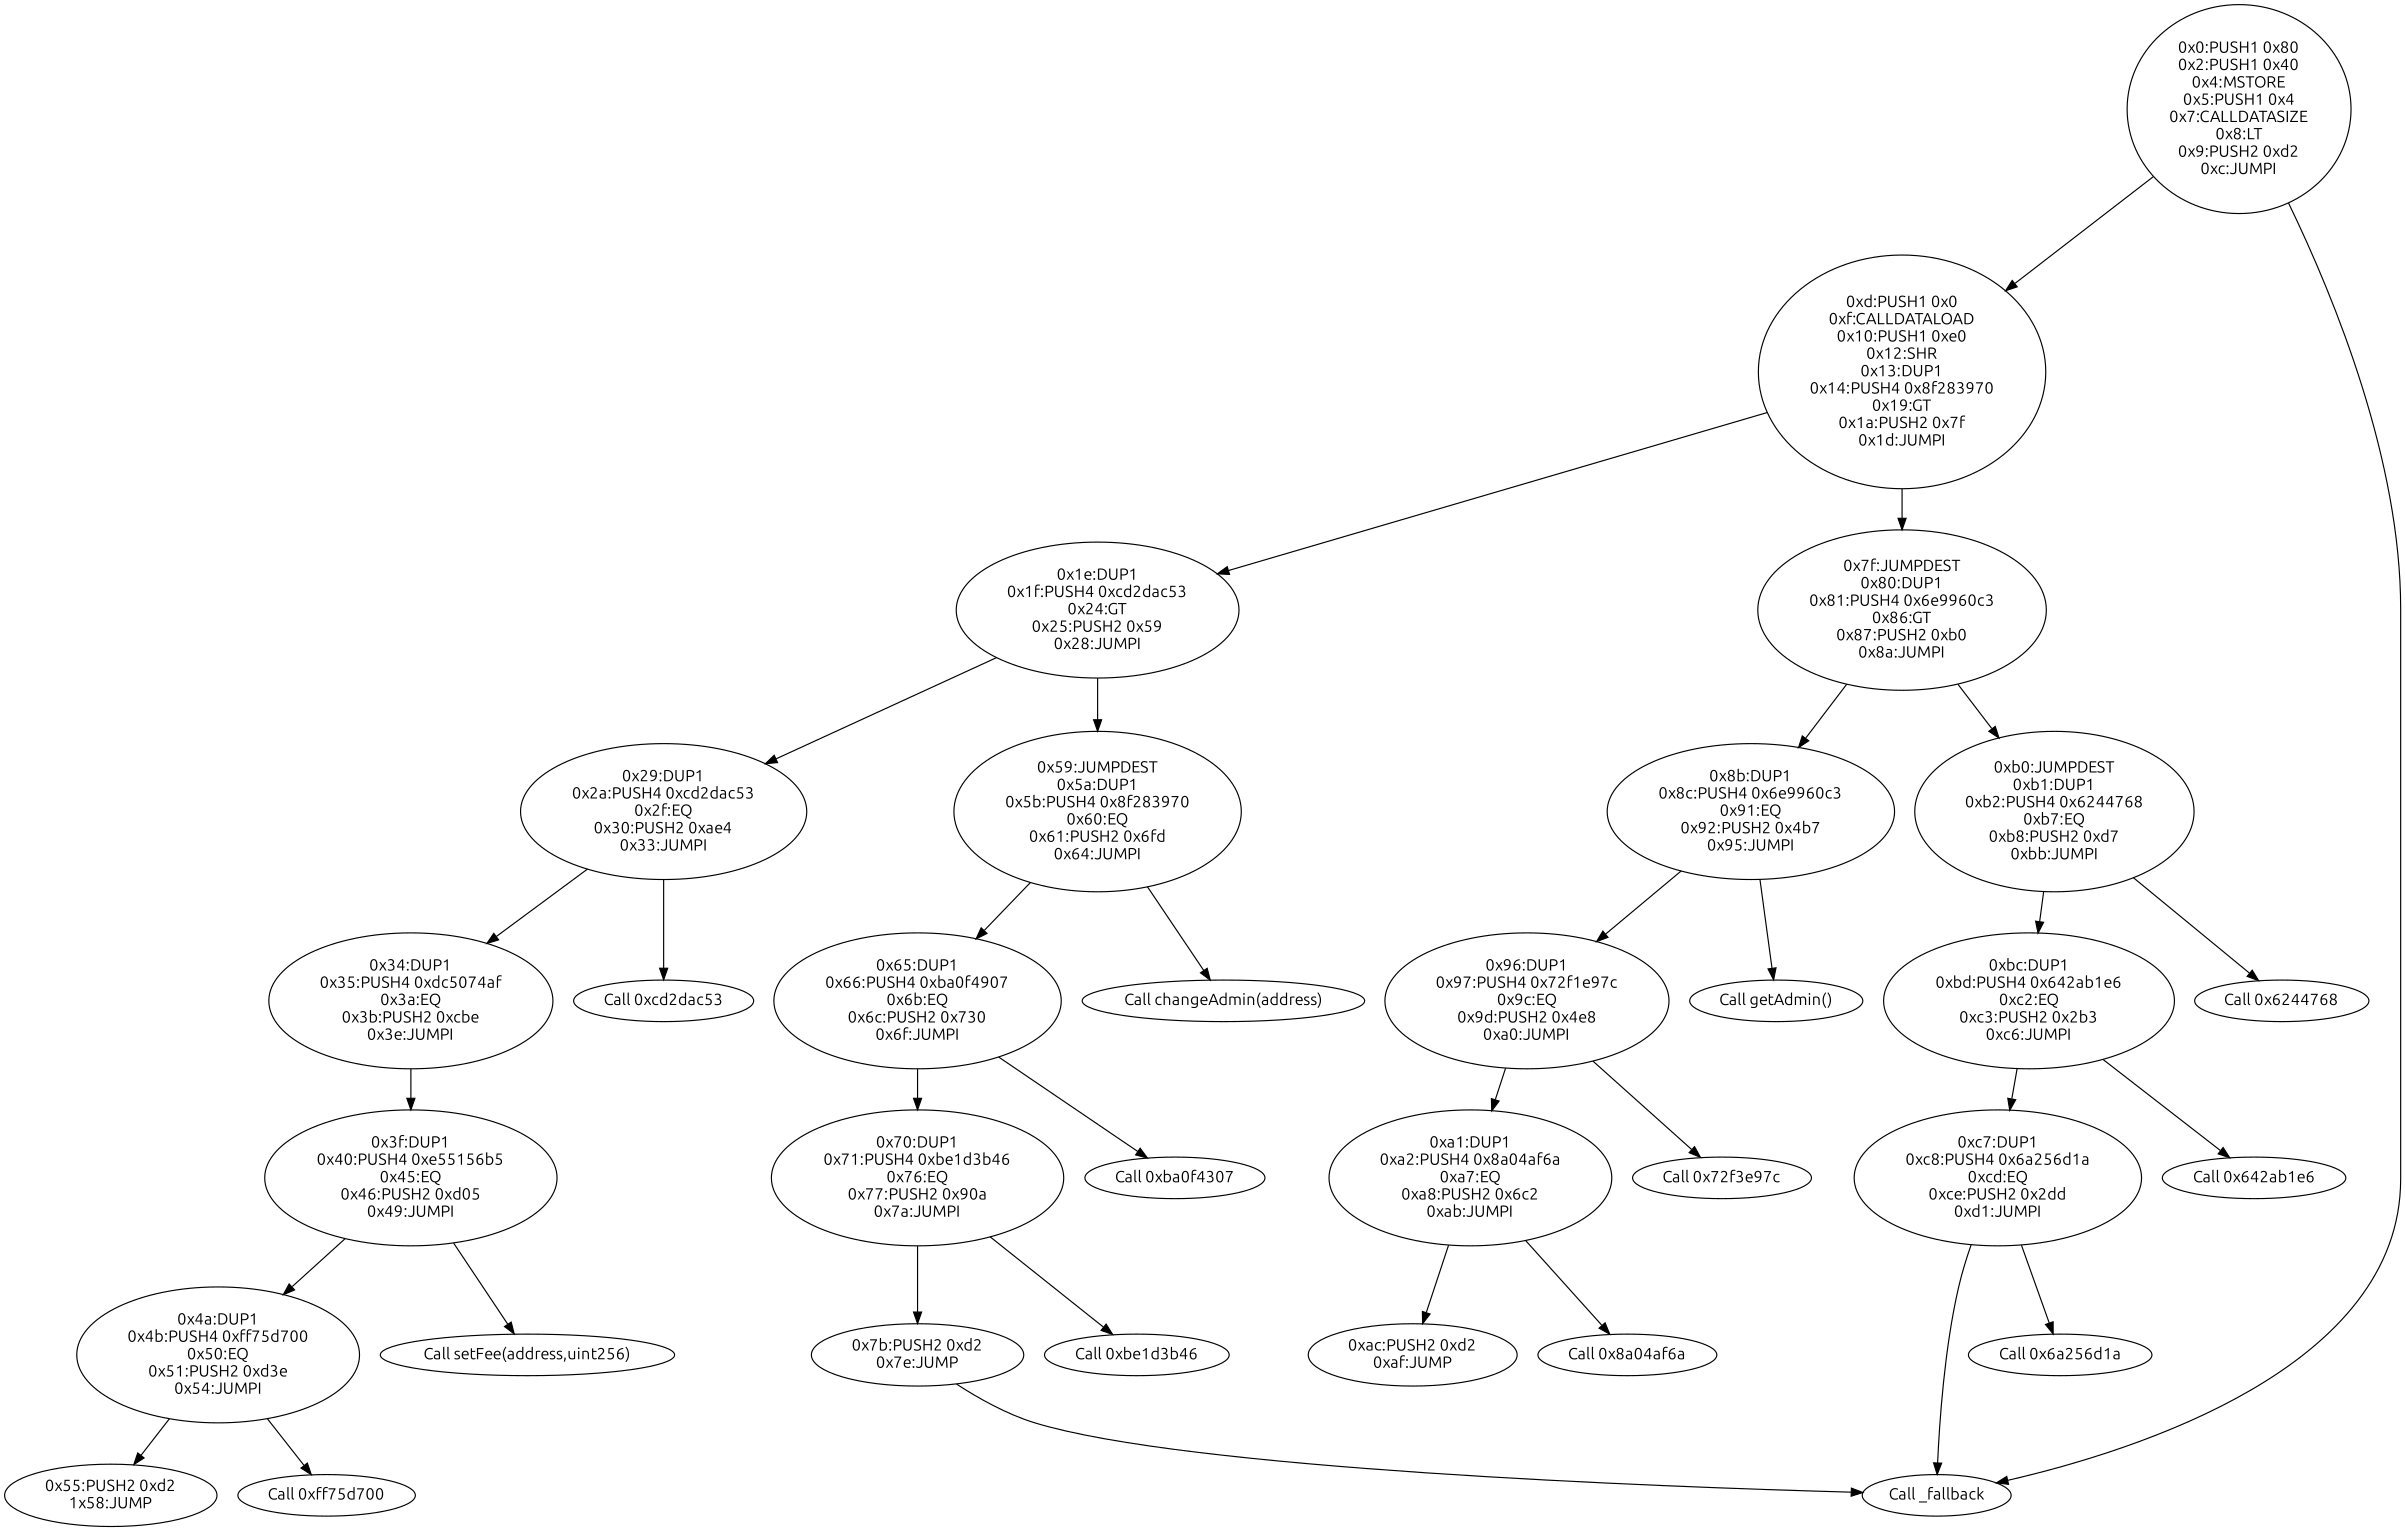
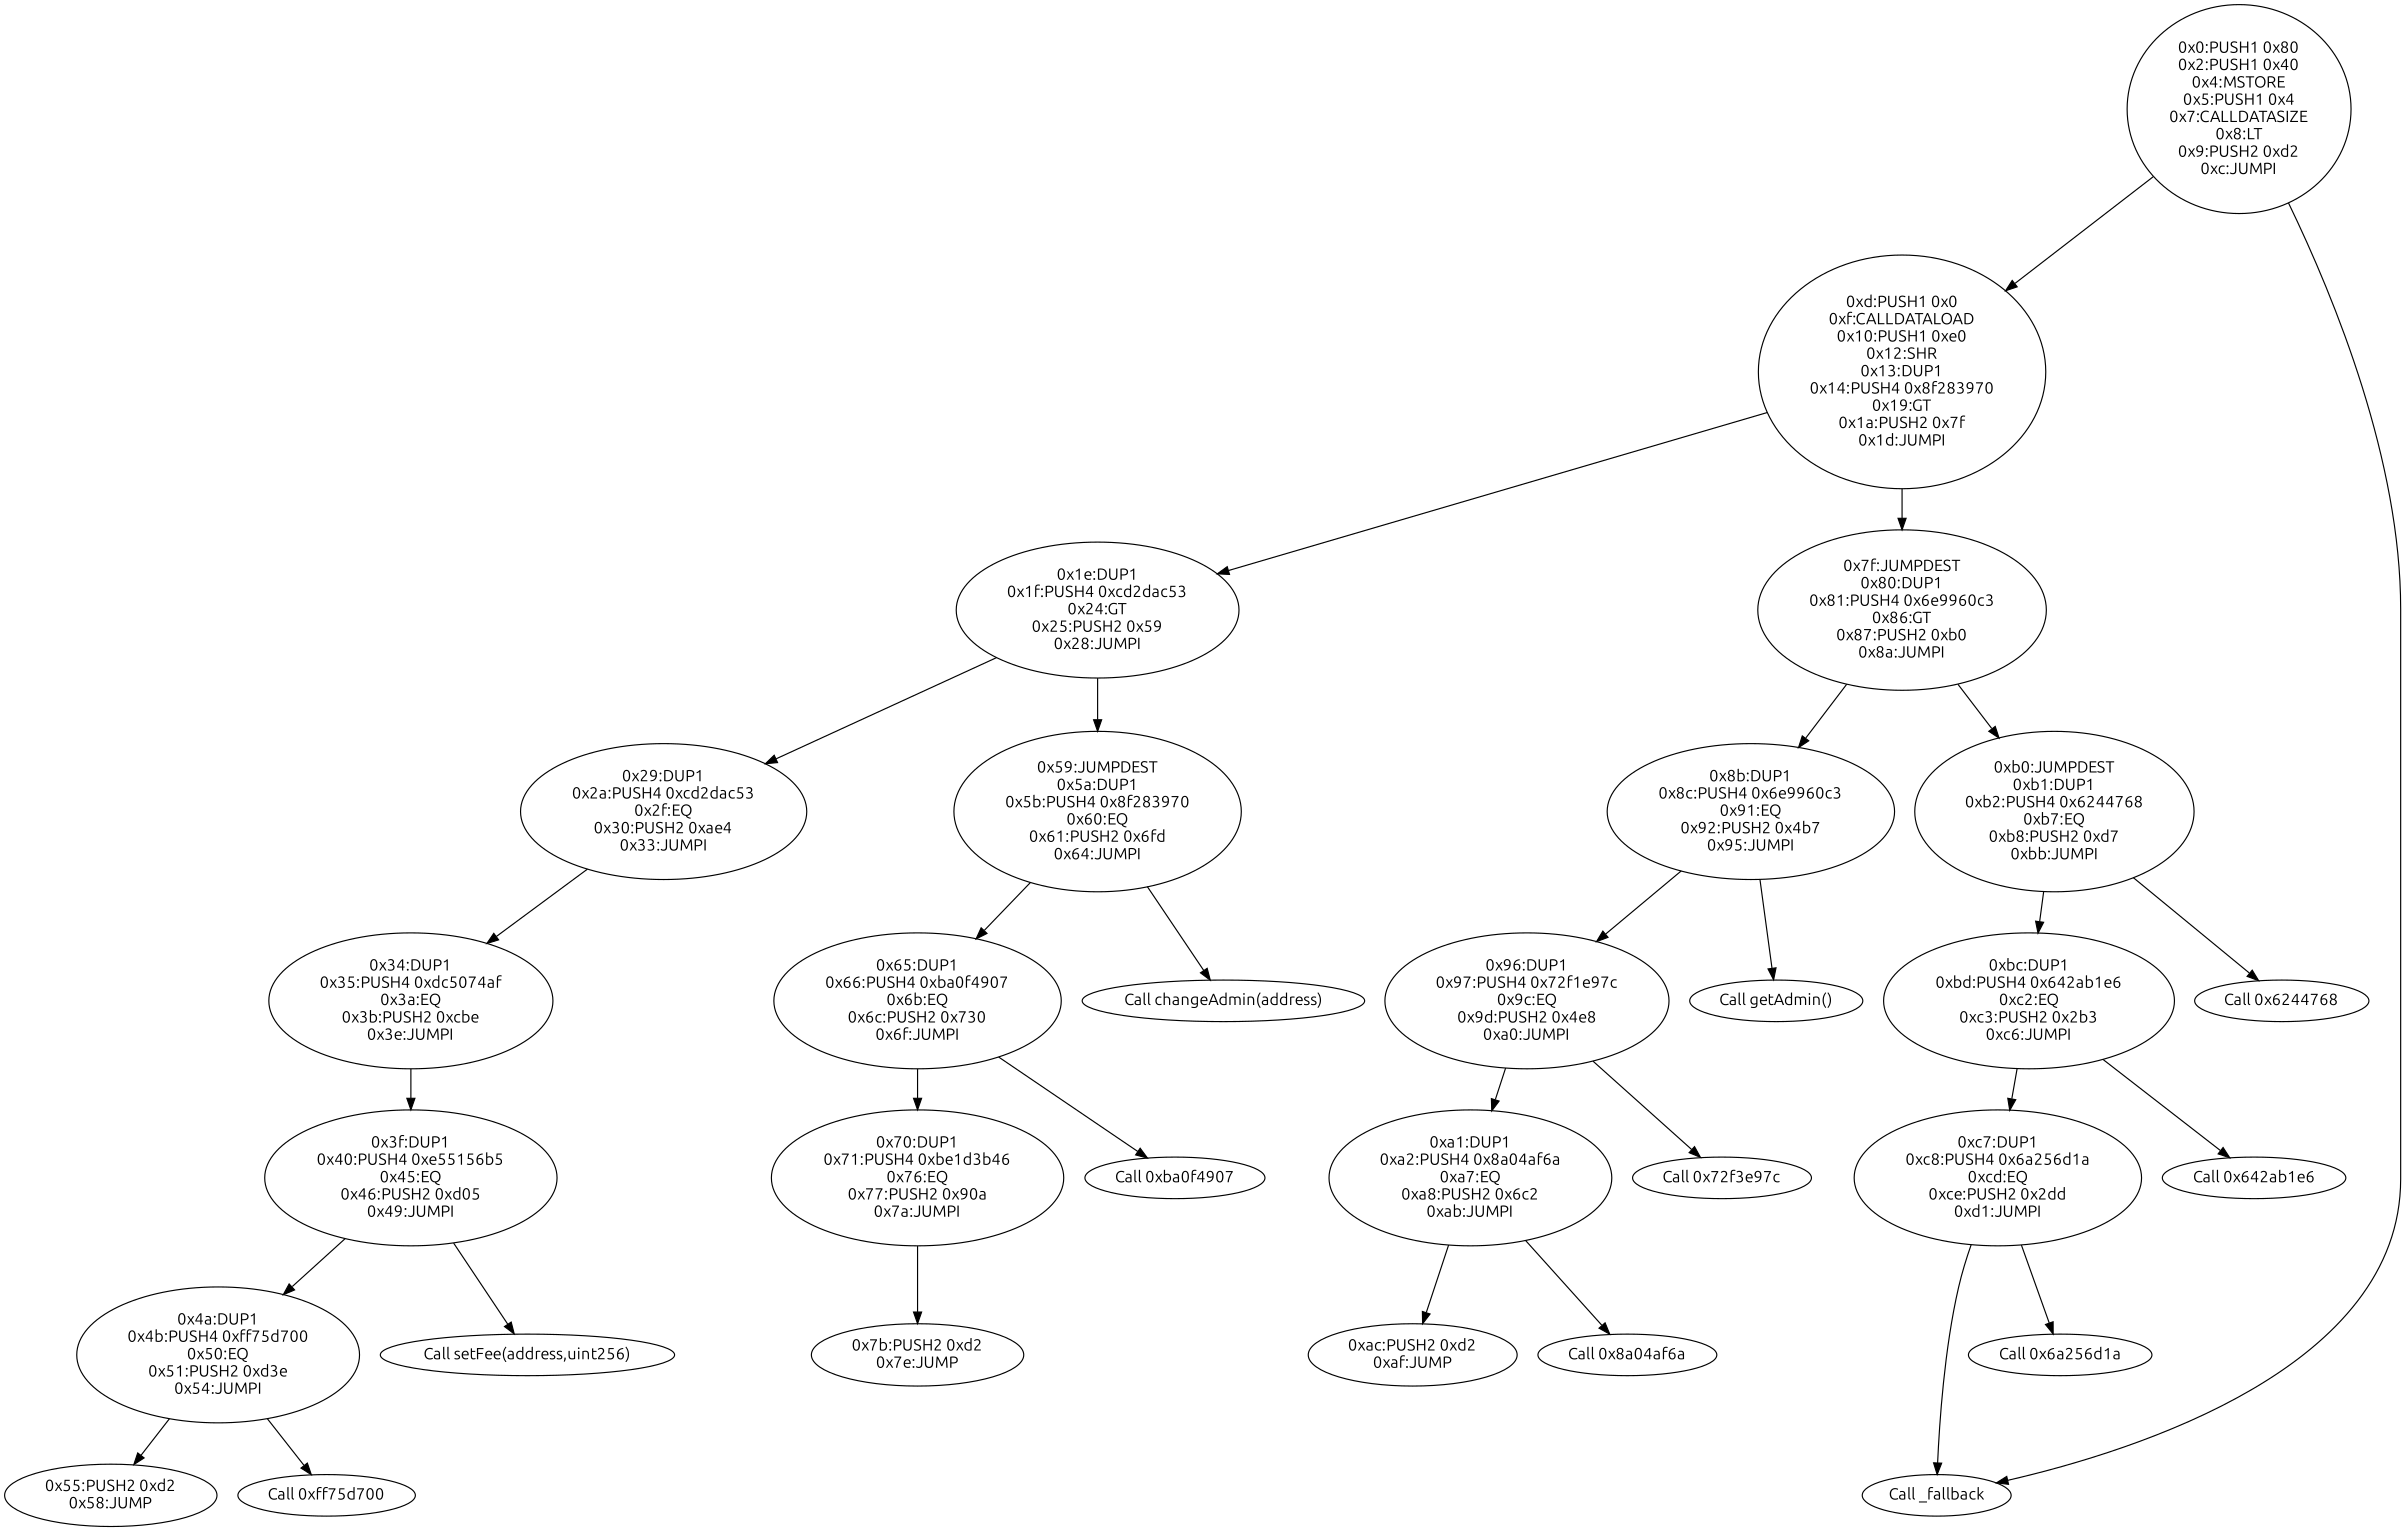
(664, 1001) -> none
(1175, 1178) -> (1175, 1178)
(1137, 1355) -> none
(1398, 1471) -> none
(111, 1495) -> (111, 1495)
